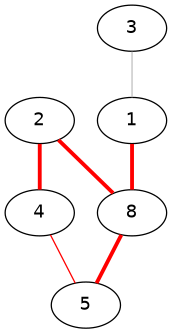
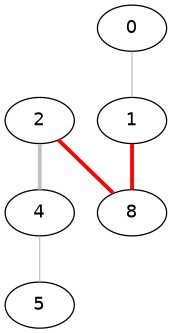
(132, 28) -> (132, 28)
(40, 167) -> (40, 167)
(63, 259) -> (40, 259)
(109, 259) -> none
